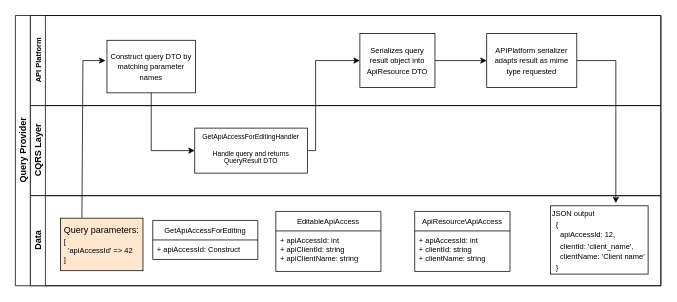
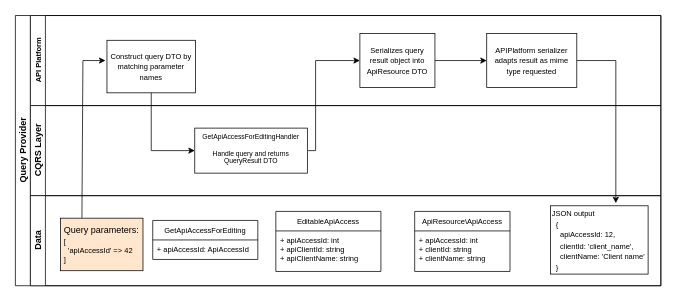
(204, 249) -> (206, 254)
